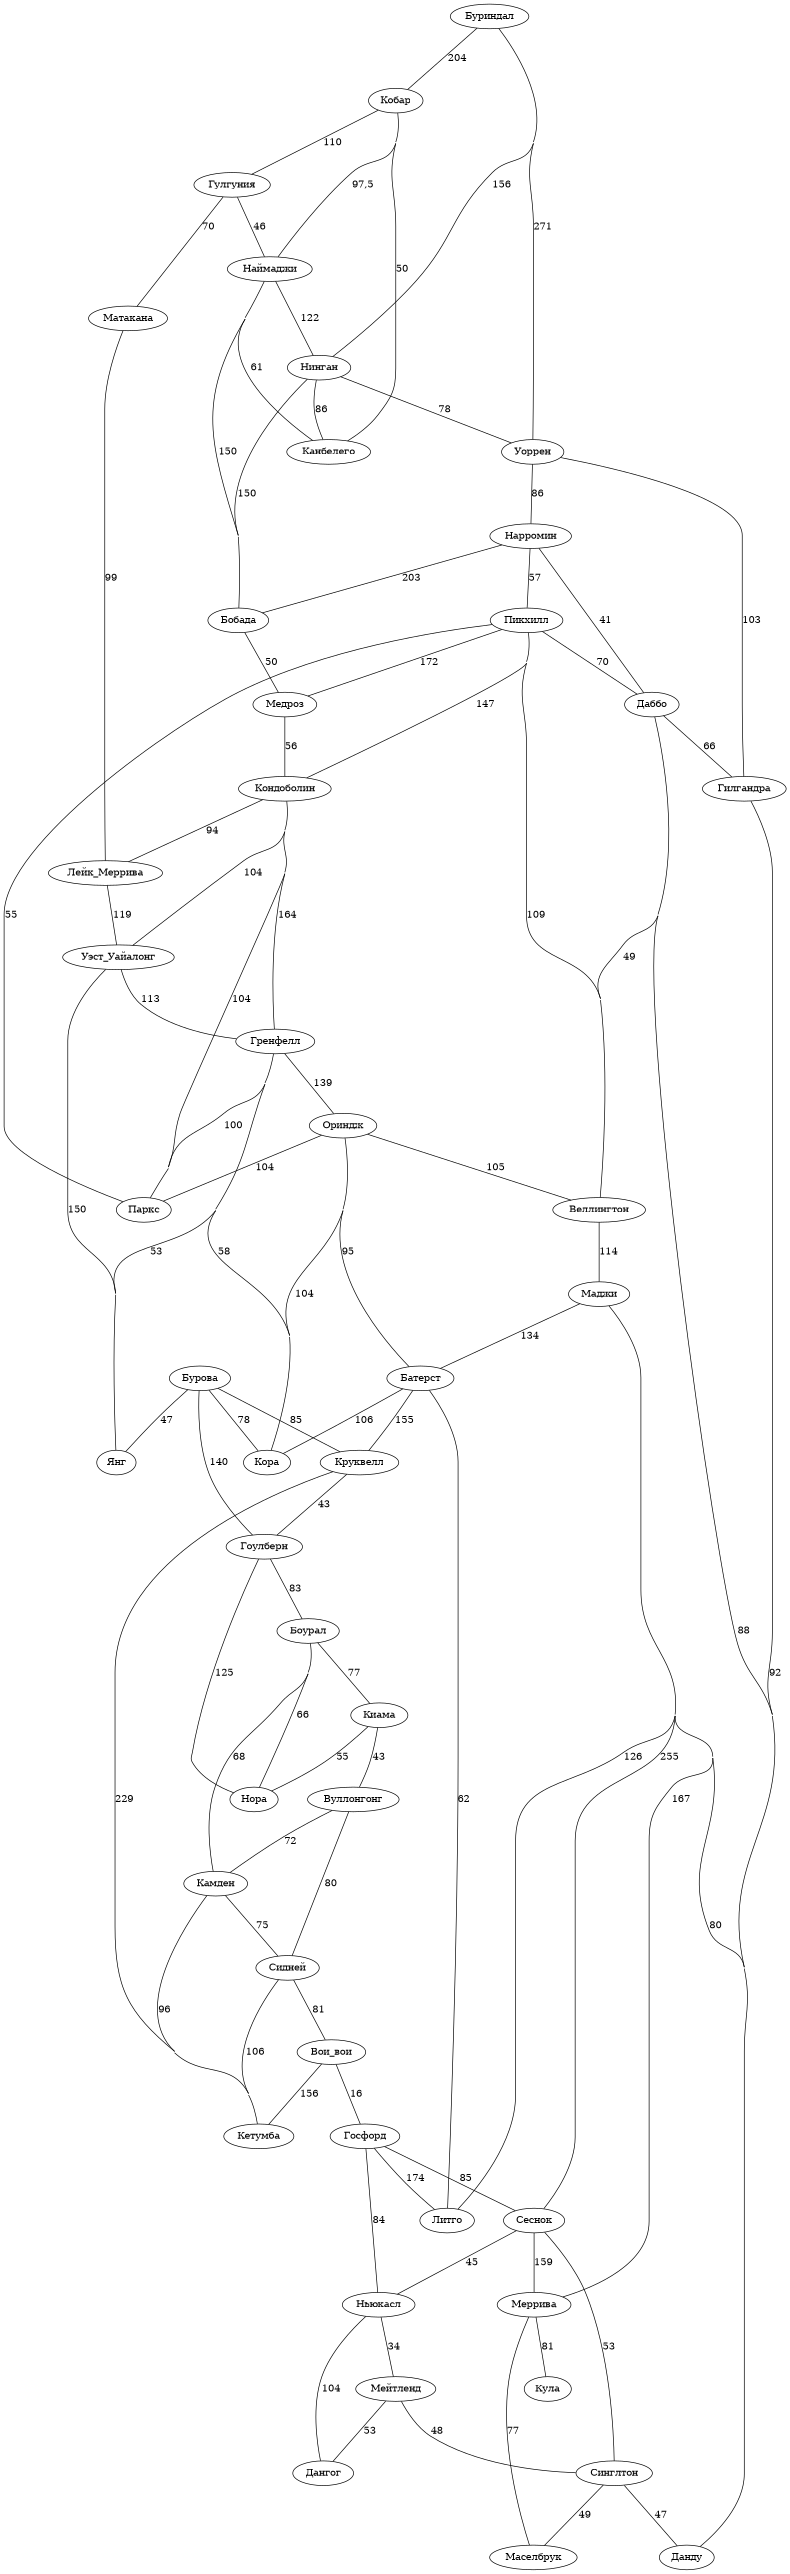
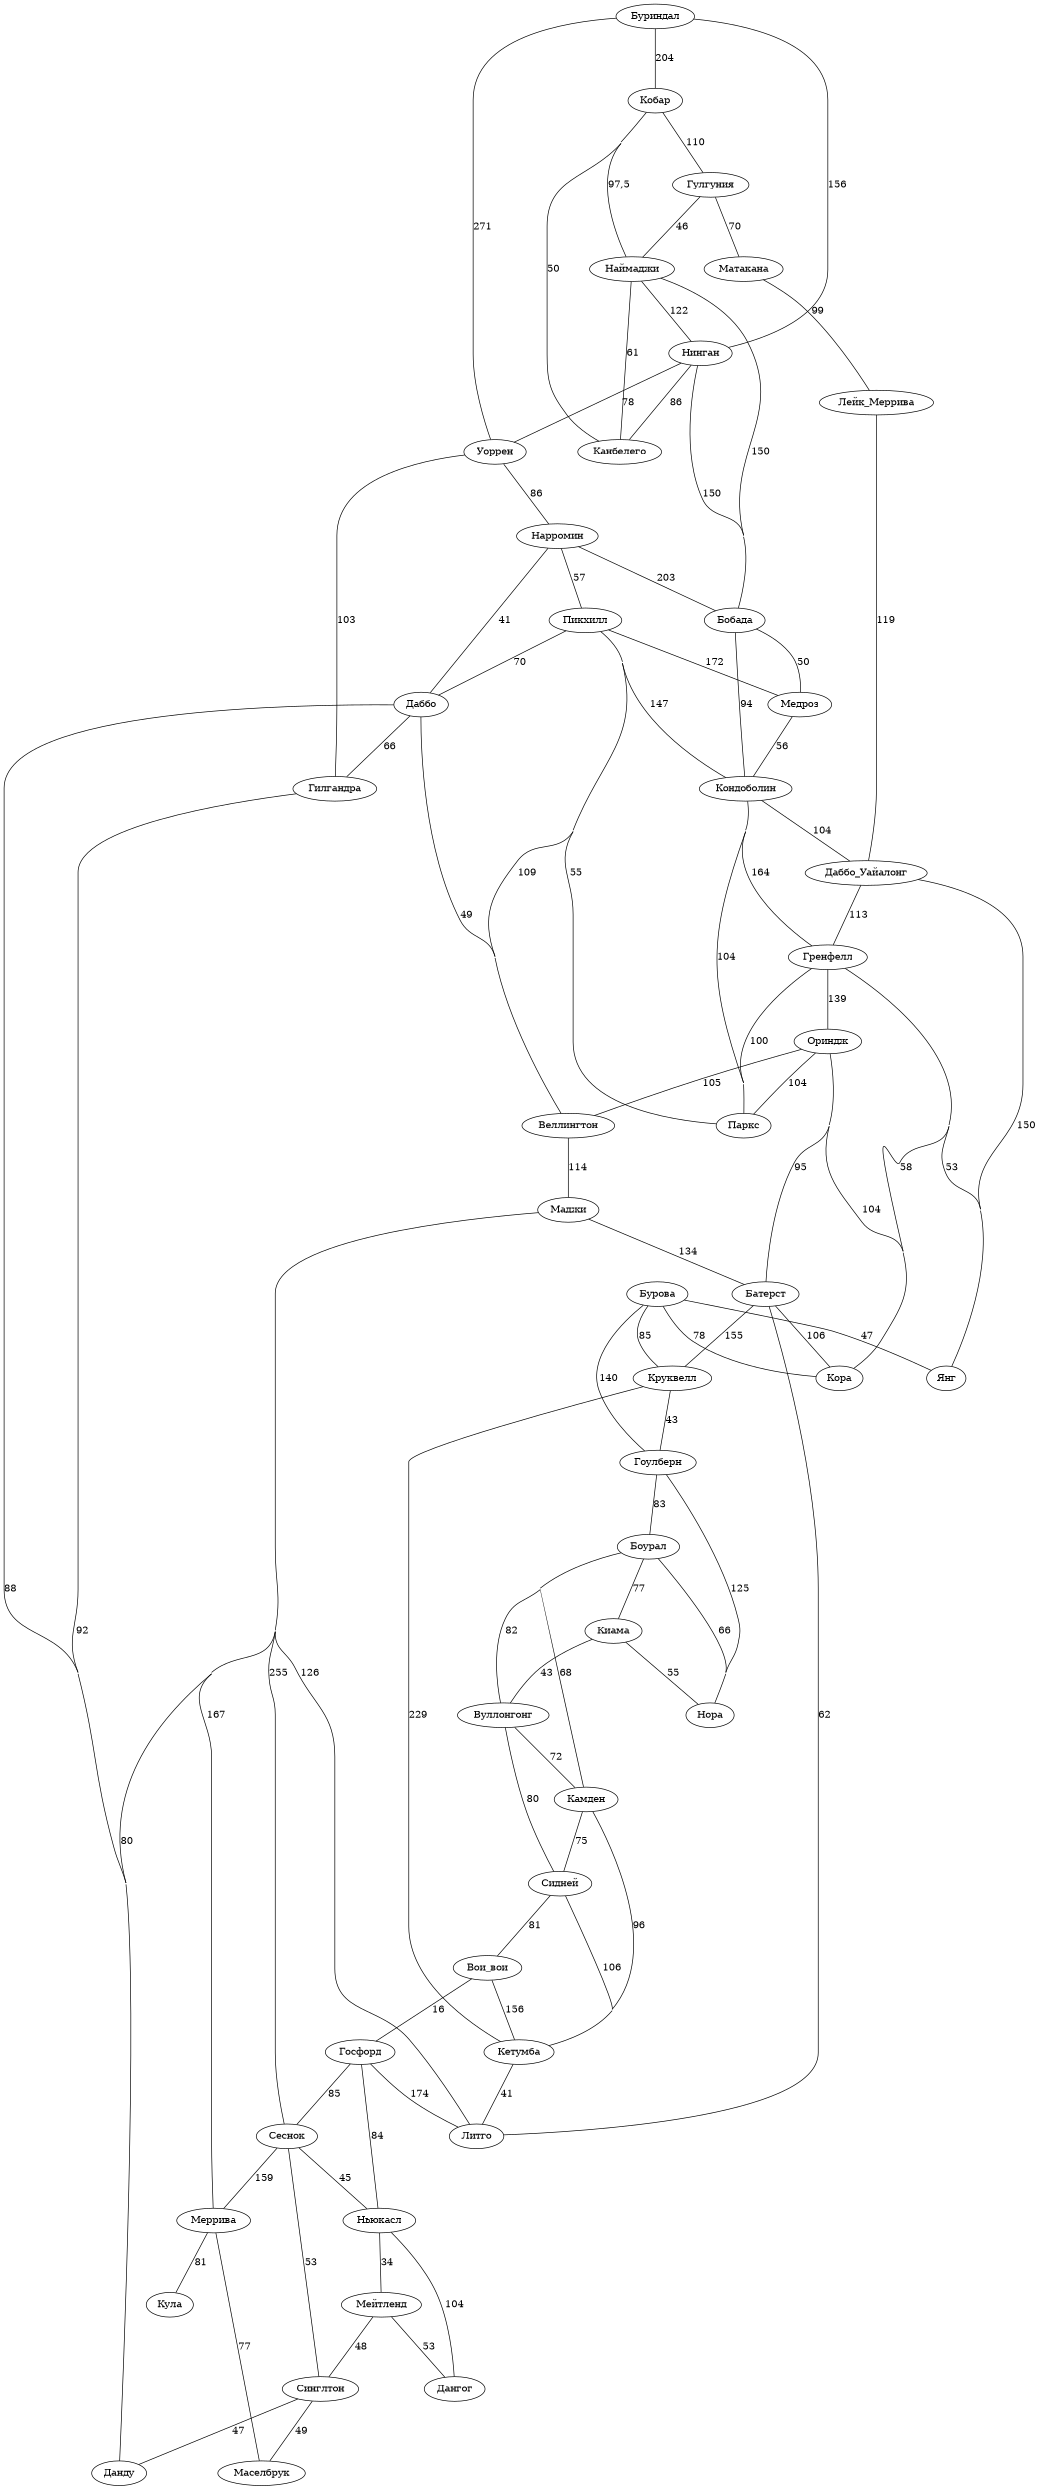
(196, 831) -> (739, 705)
(118, 957) -> (866, 873)
none -> (579, 1566)
none -> (498, 2094)
